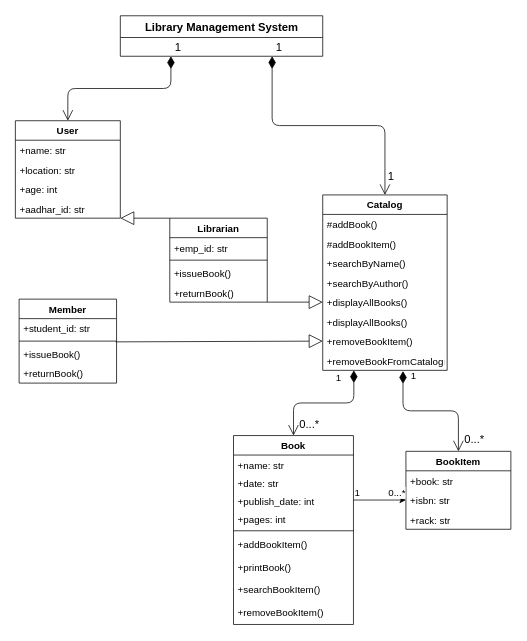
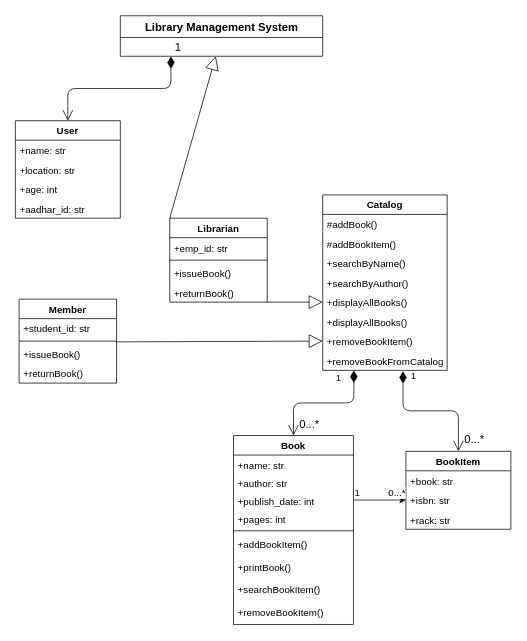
(328, 125) -> none
(152, 218) -> (191, 143)
(263, 484) -> (268, 484)
